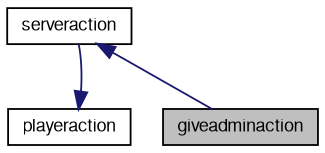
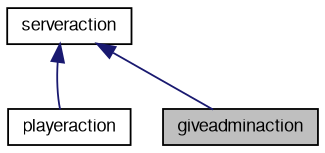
(81, 68) -> (57, 86)
